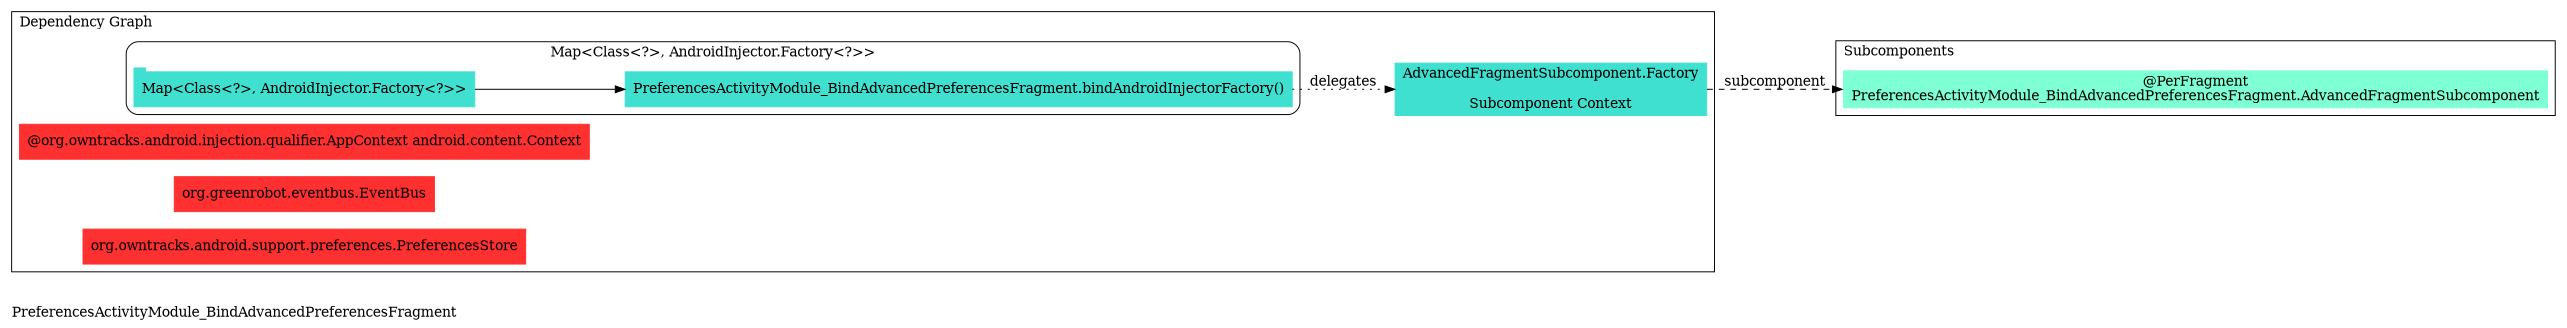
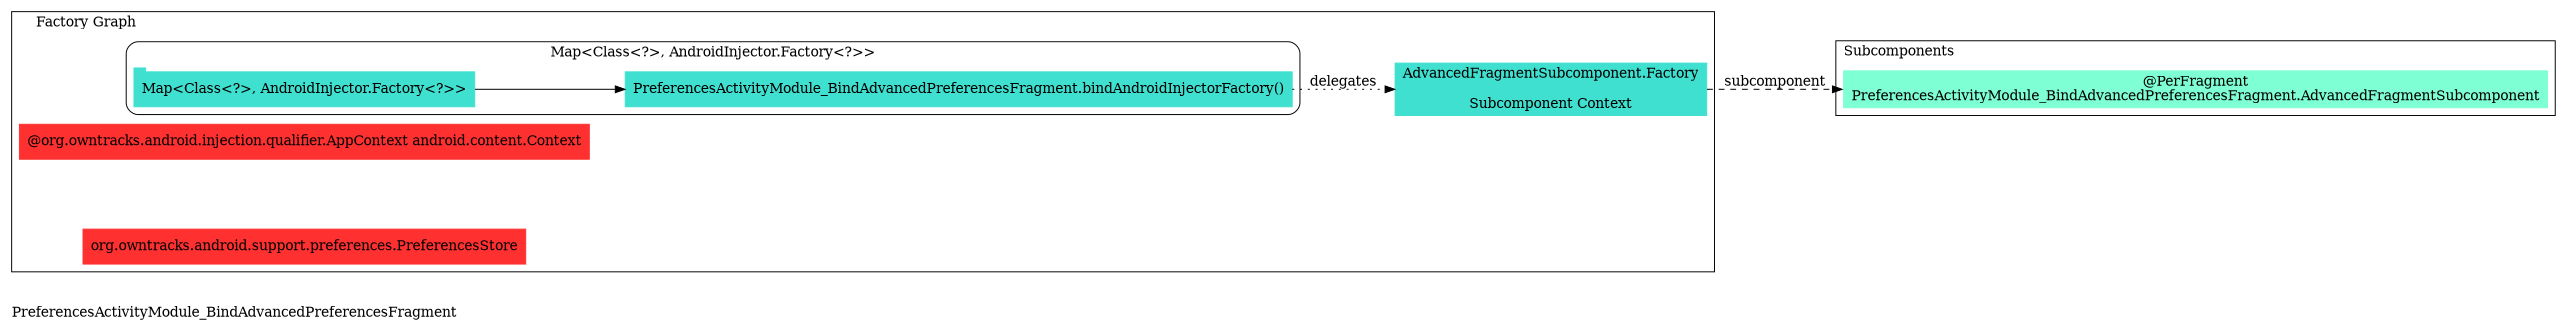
(86, 23) -> (86, 23)
(304, 194) -> none
